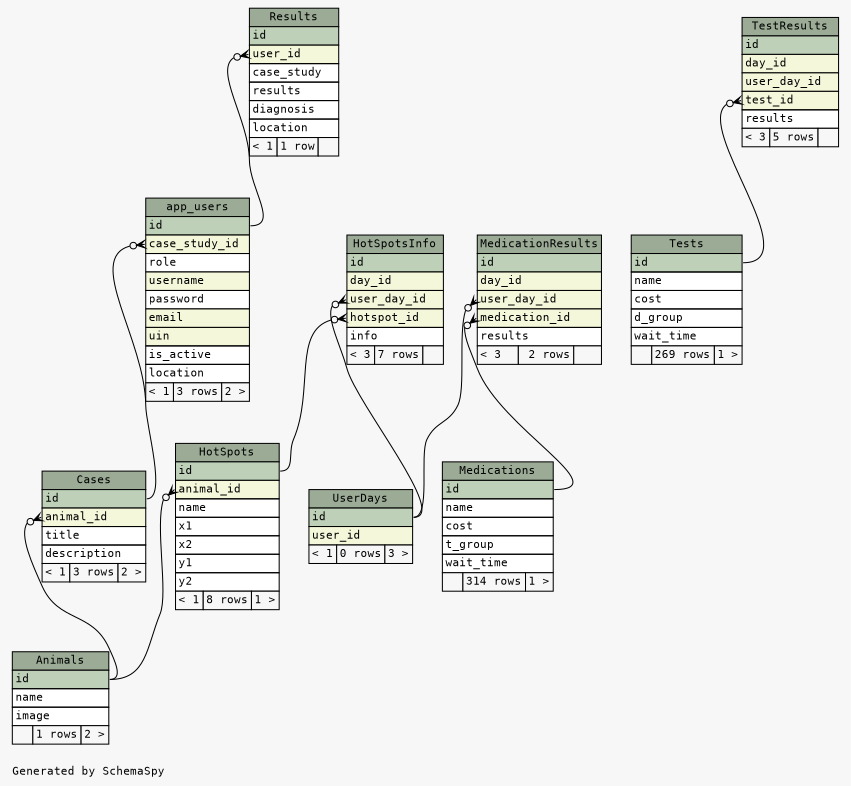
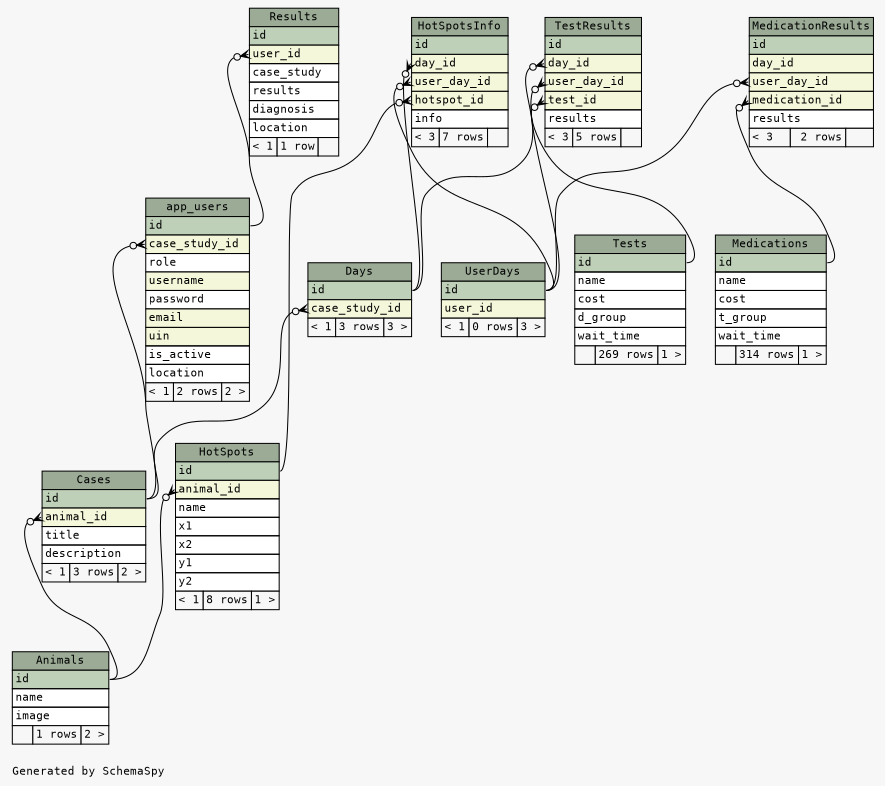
none -> (547, 194)
none -> (359, 300)
(198, 392) -> (198, 392)
